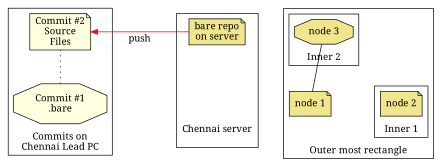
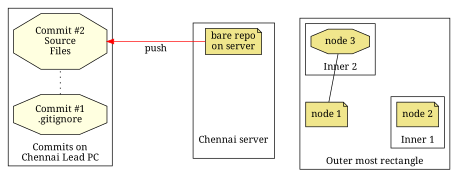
(60, 32) -> (60, 41)
(60, 104) -> (60, 114)
